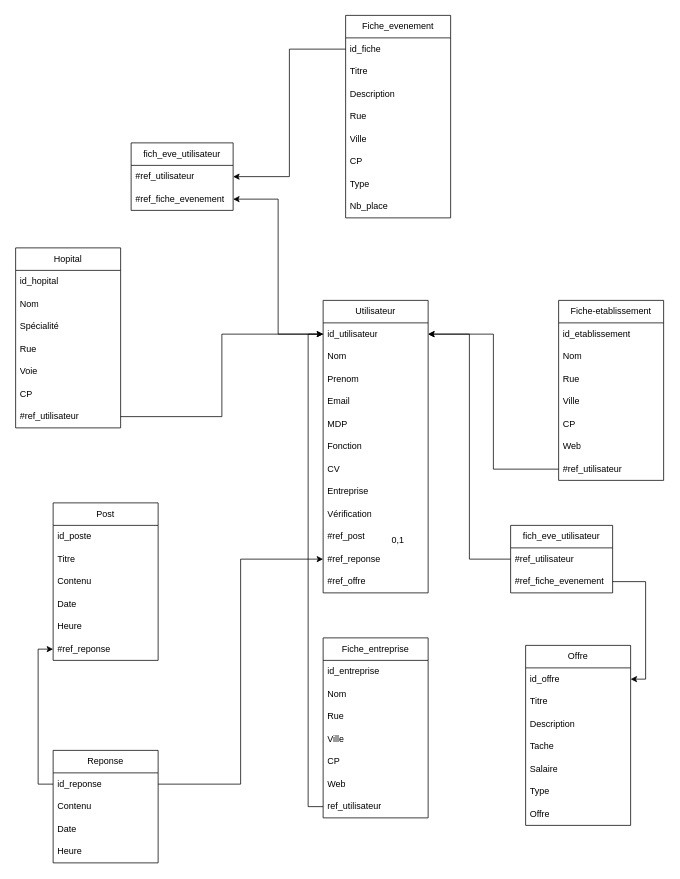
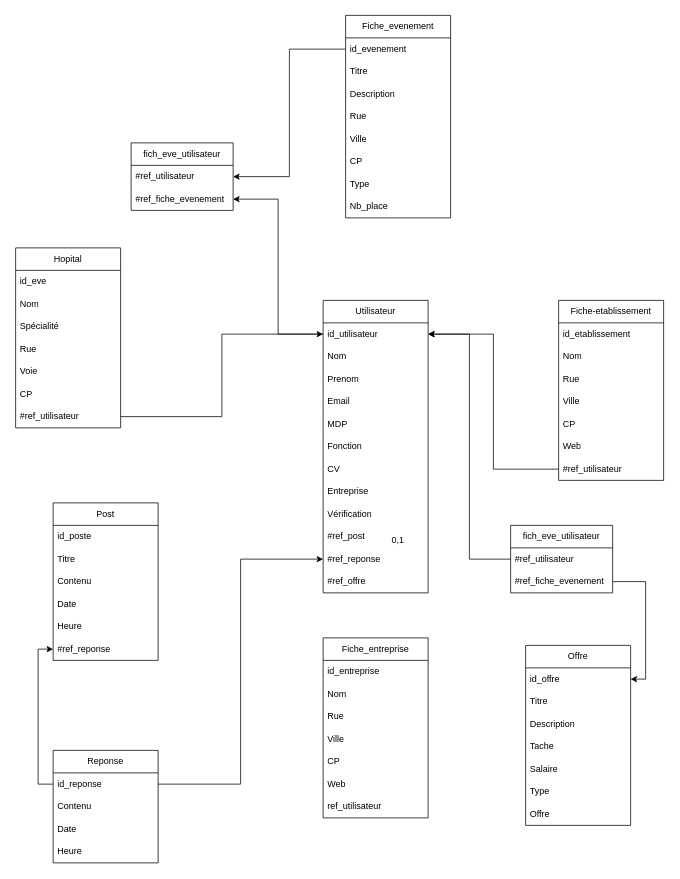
(368, 49) -> (379, 49)
(42, 282) -> (34, 282)
(308, 577) -> none
